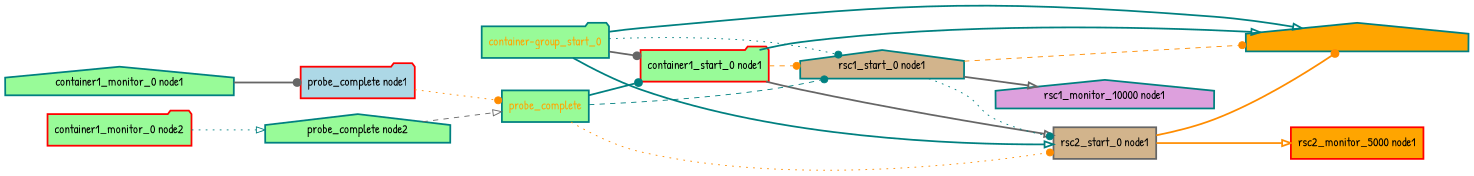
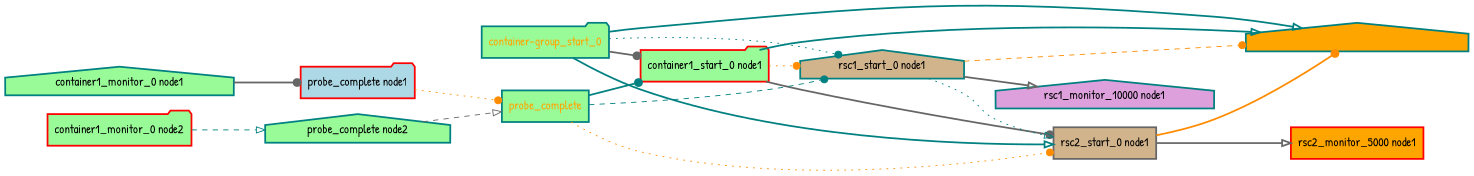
(781, 66) -> (781, 66)
(905, 110) -> (906, 110)
(985, 112) -> (984, 112)
(224, 130) -> (224, 130)
(1219, 143) -> (1219, 143)
